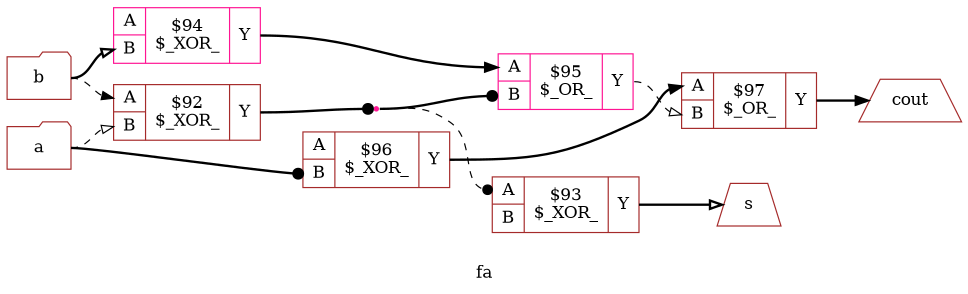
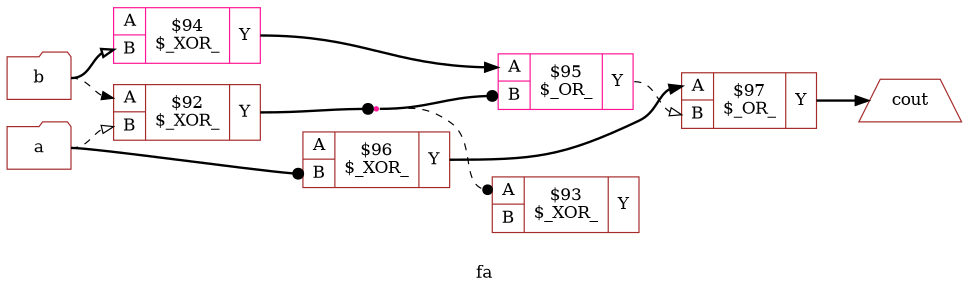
(749, 205) -> none
